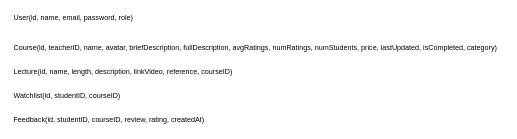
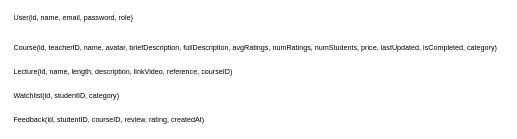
(75, 96) -> (75, 96)
